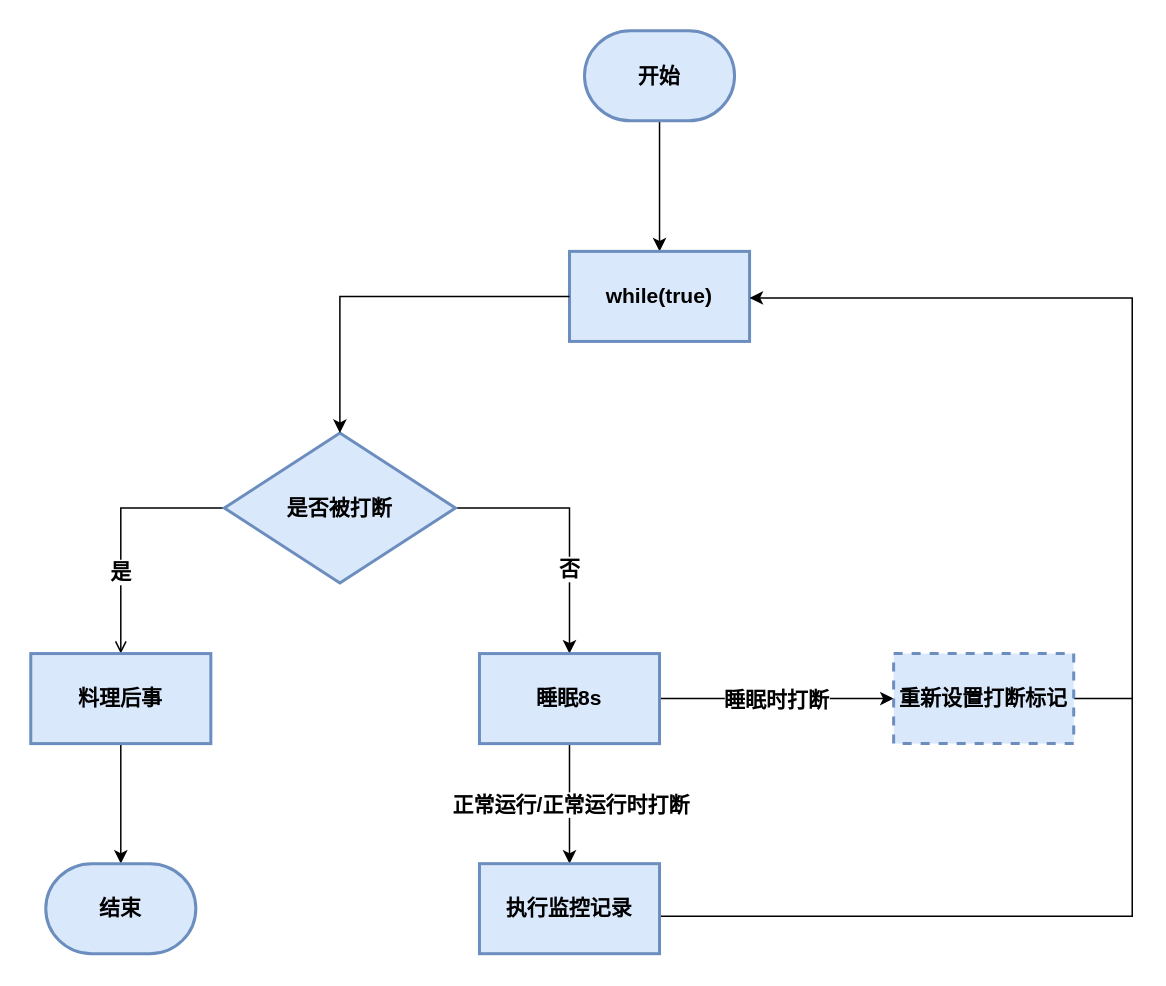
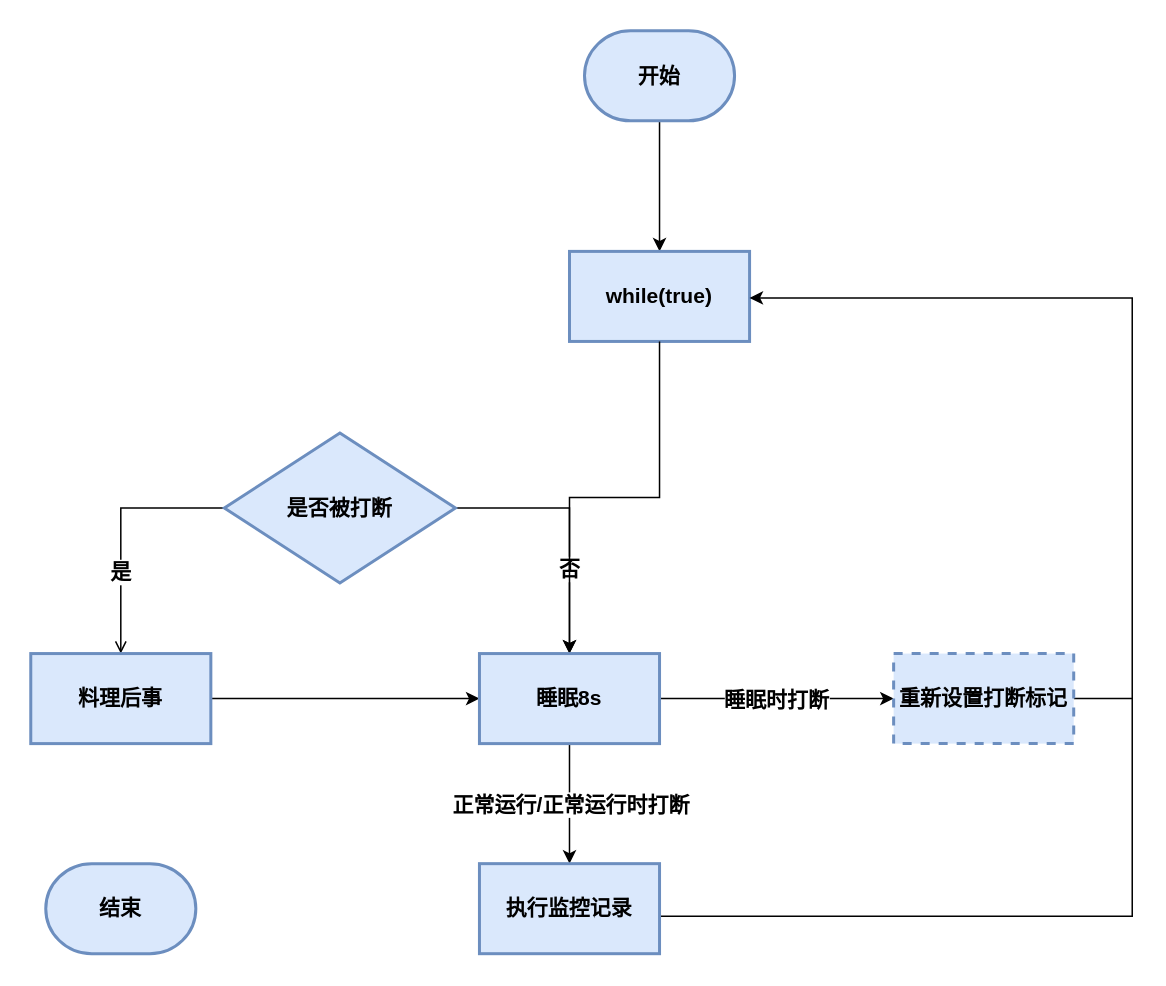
(392, 296) -> (659, 468)
(121, 798) -> (340, 698)
